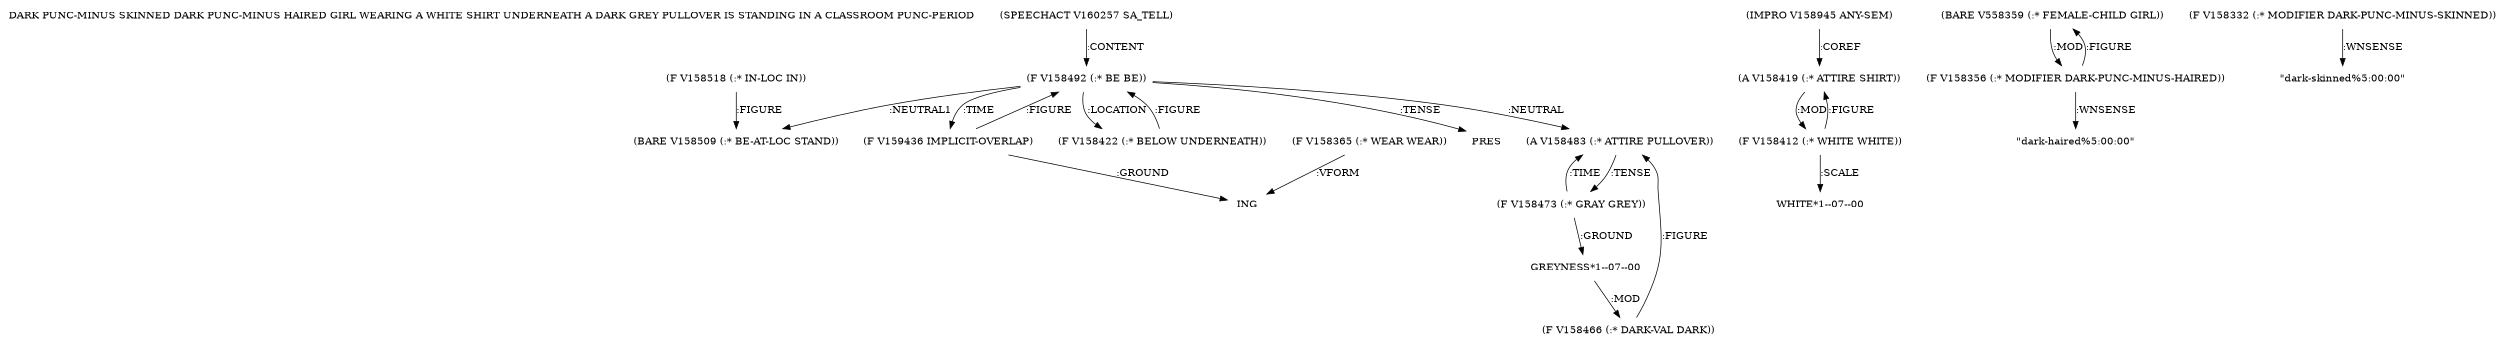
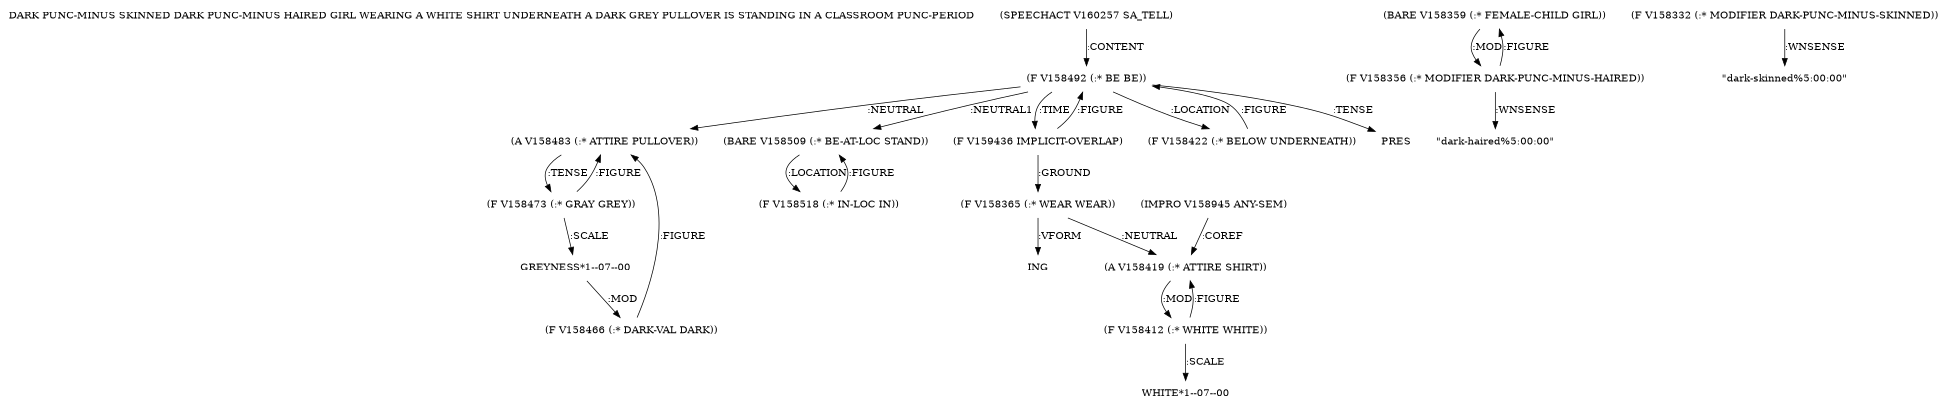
(2053, 16) -> (1495, 16)
none -> (786, 170)
(1585, 173) -> (618, 173)
(1114, 177) -> (1038, 170)
none -> (1109, 235)
(1606, 236) -> (590, 236)
